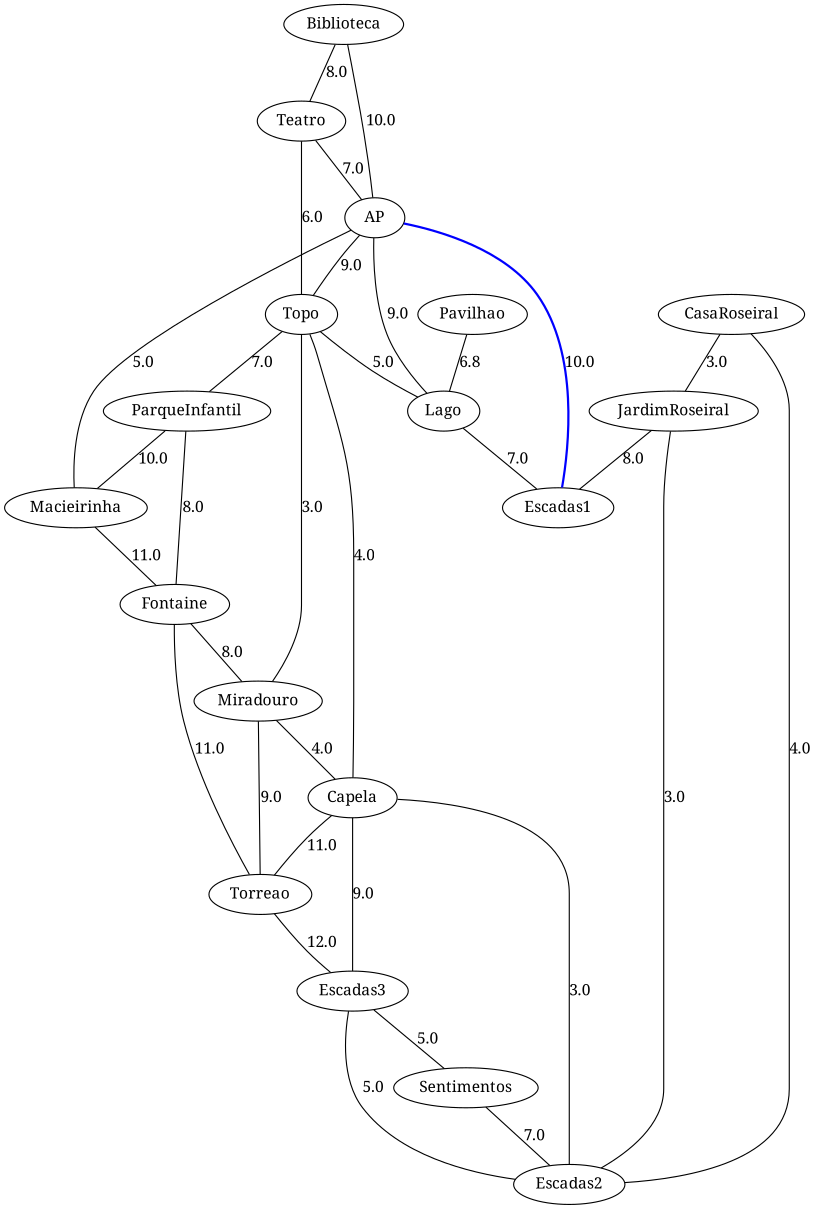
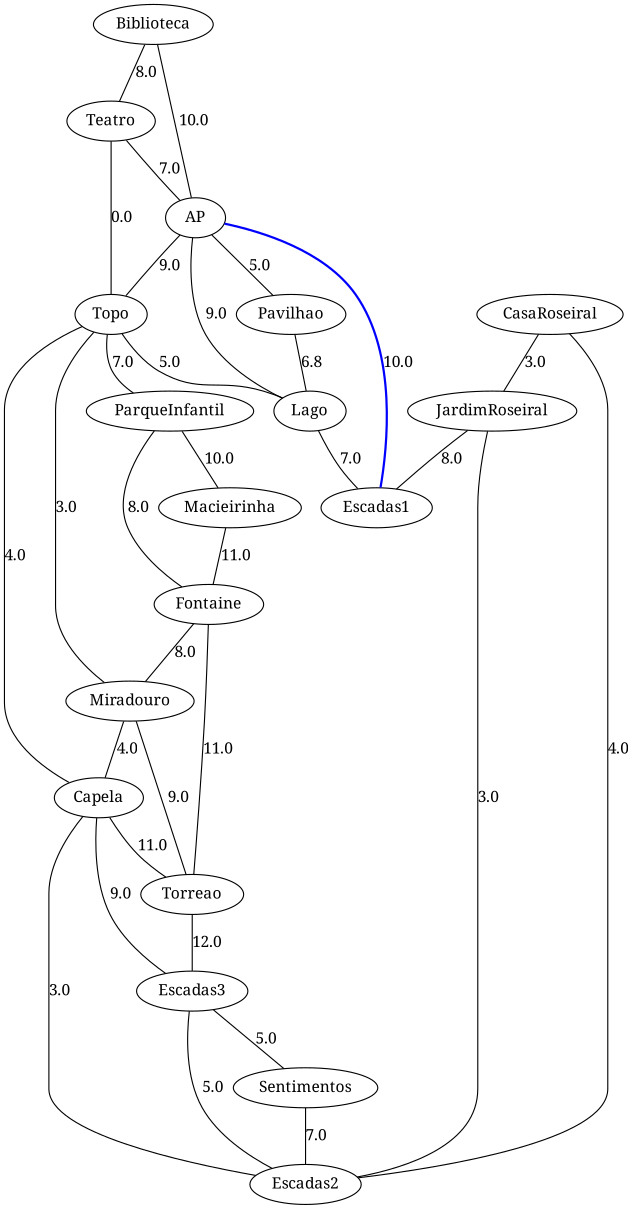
(312, 218) -> (122, 218)
(173, 327) -> (242, 265)
